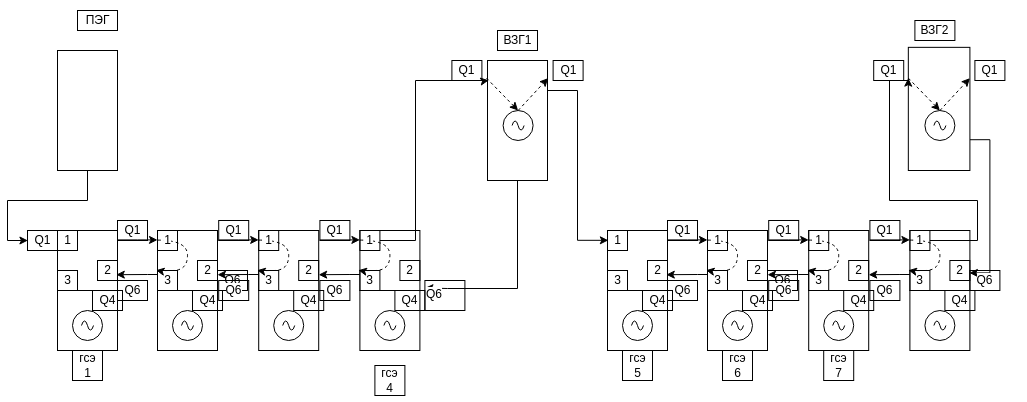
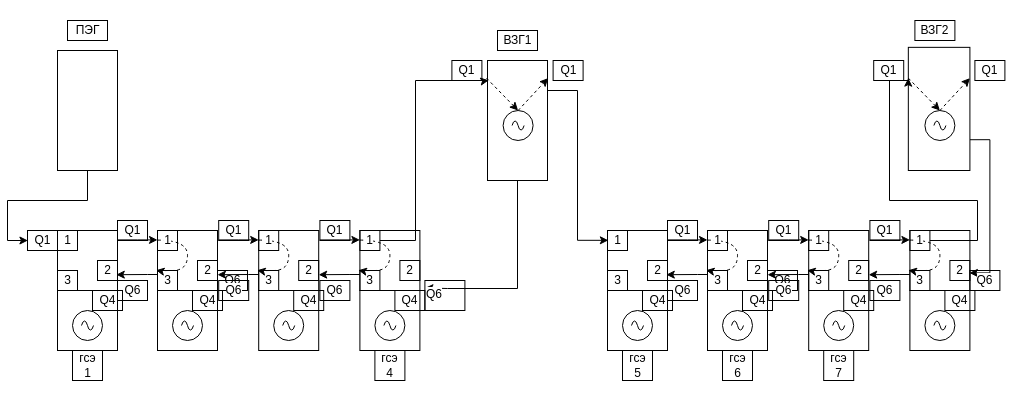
(98, 21) -> (88, 31)
(390, 381) -> (390, 366)
